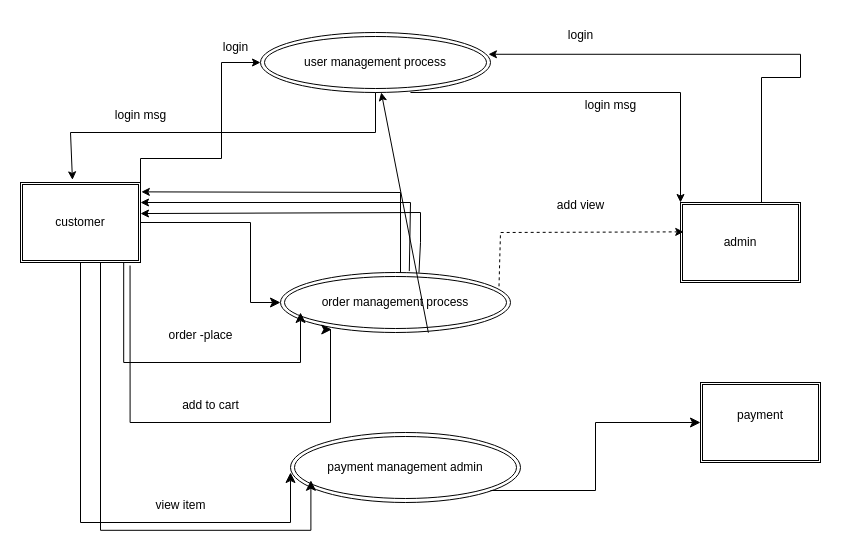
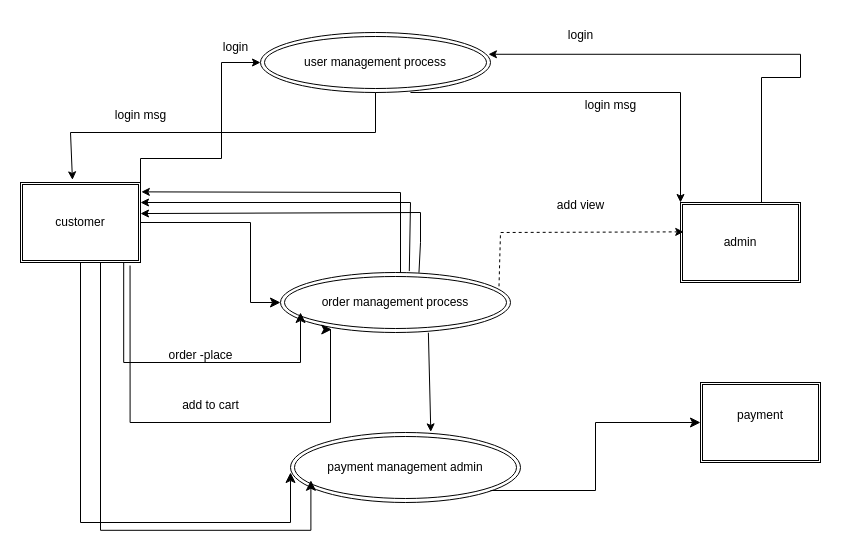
(395, 165) -> (430, 379)
(201, 336) -> (201, 356)
(181, 506) -> none
